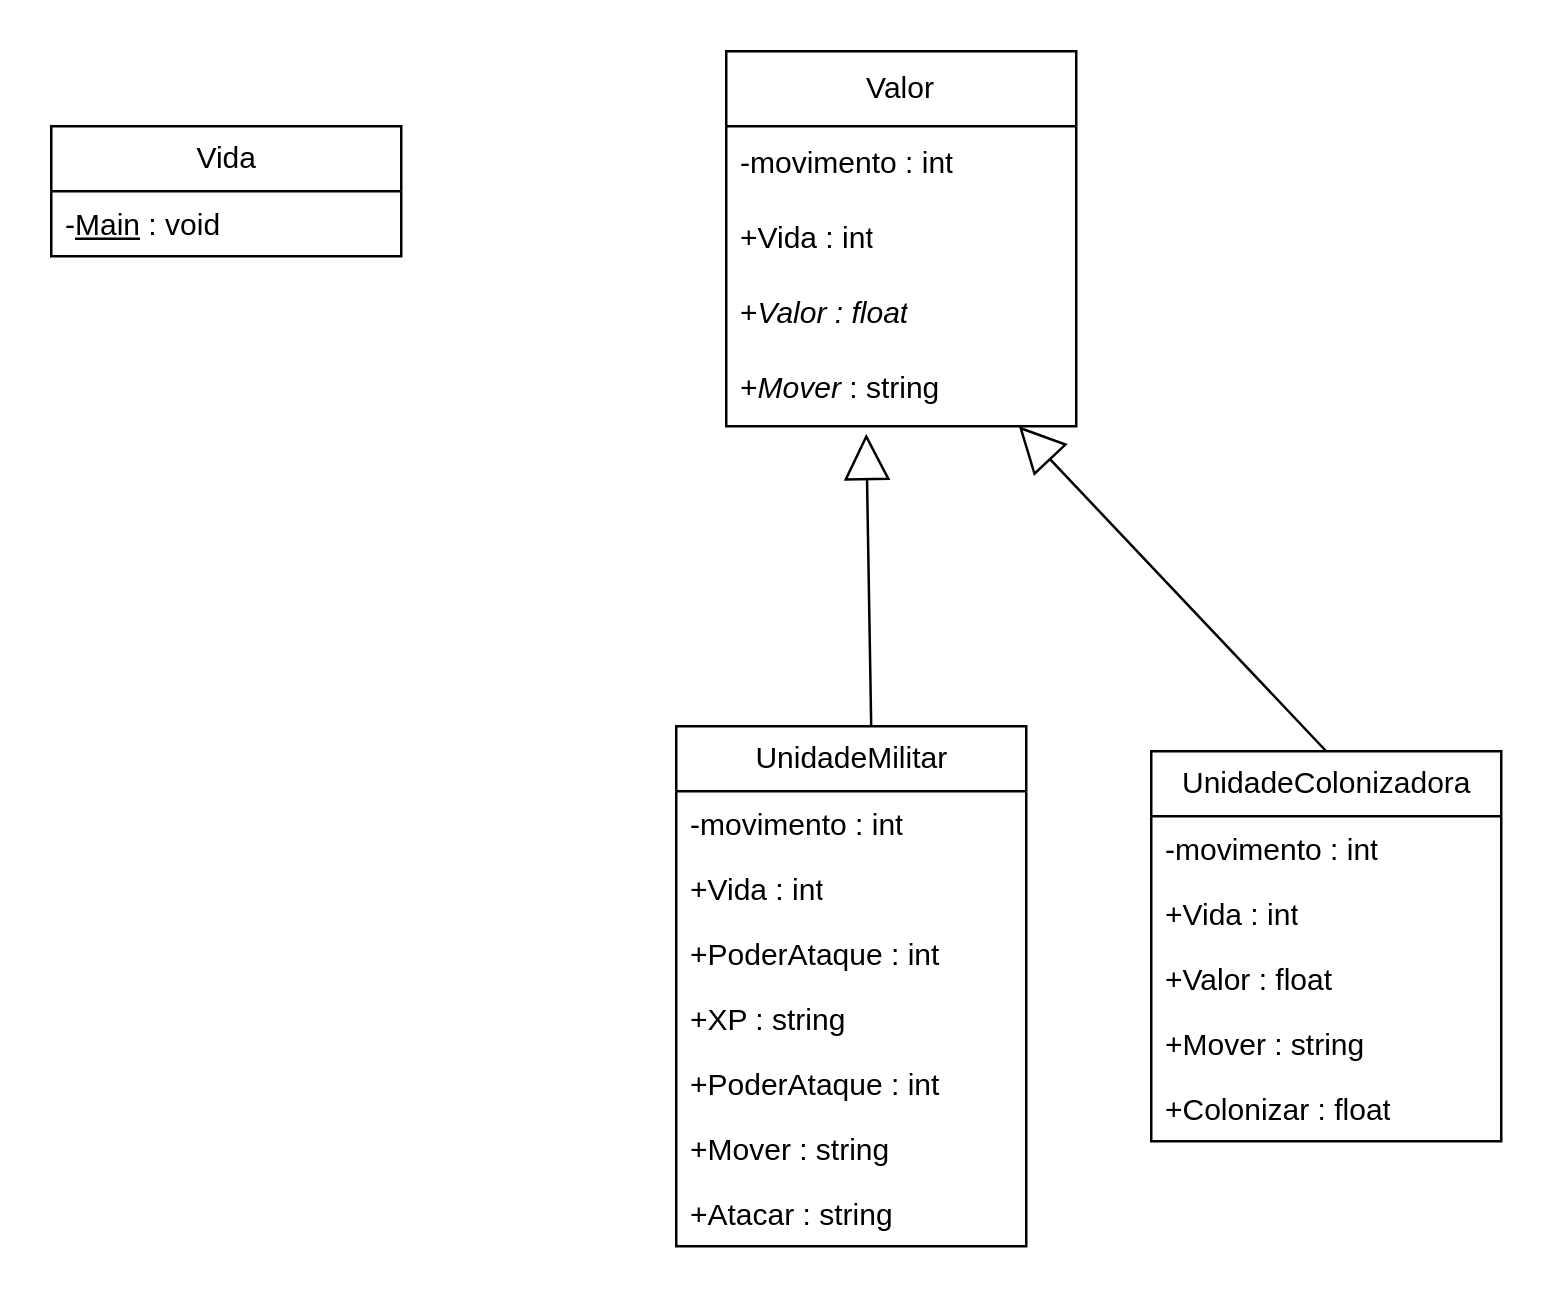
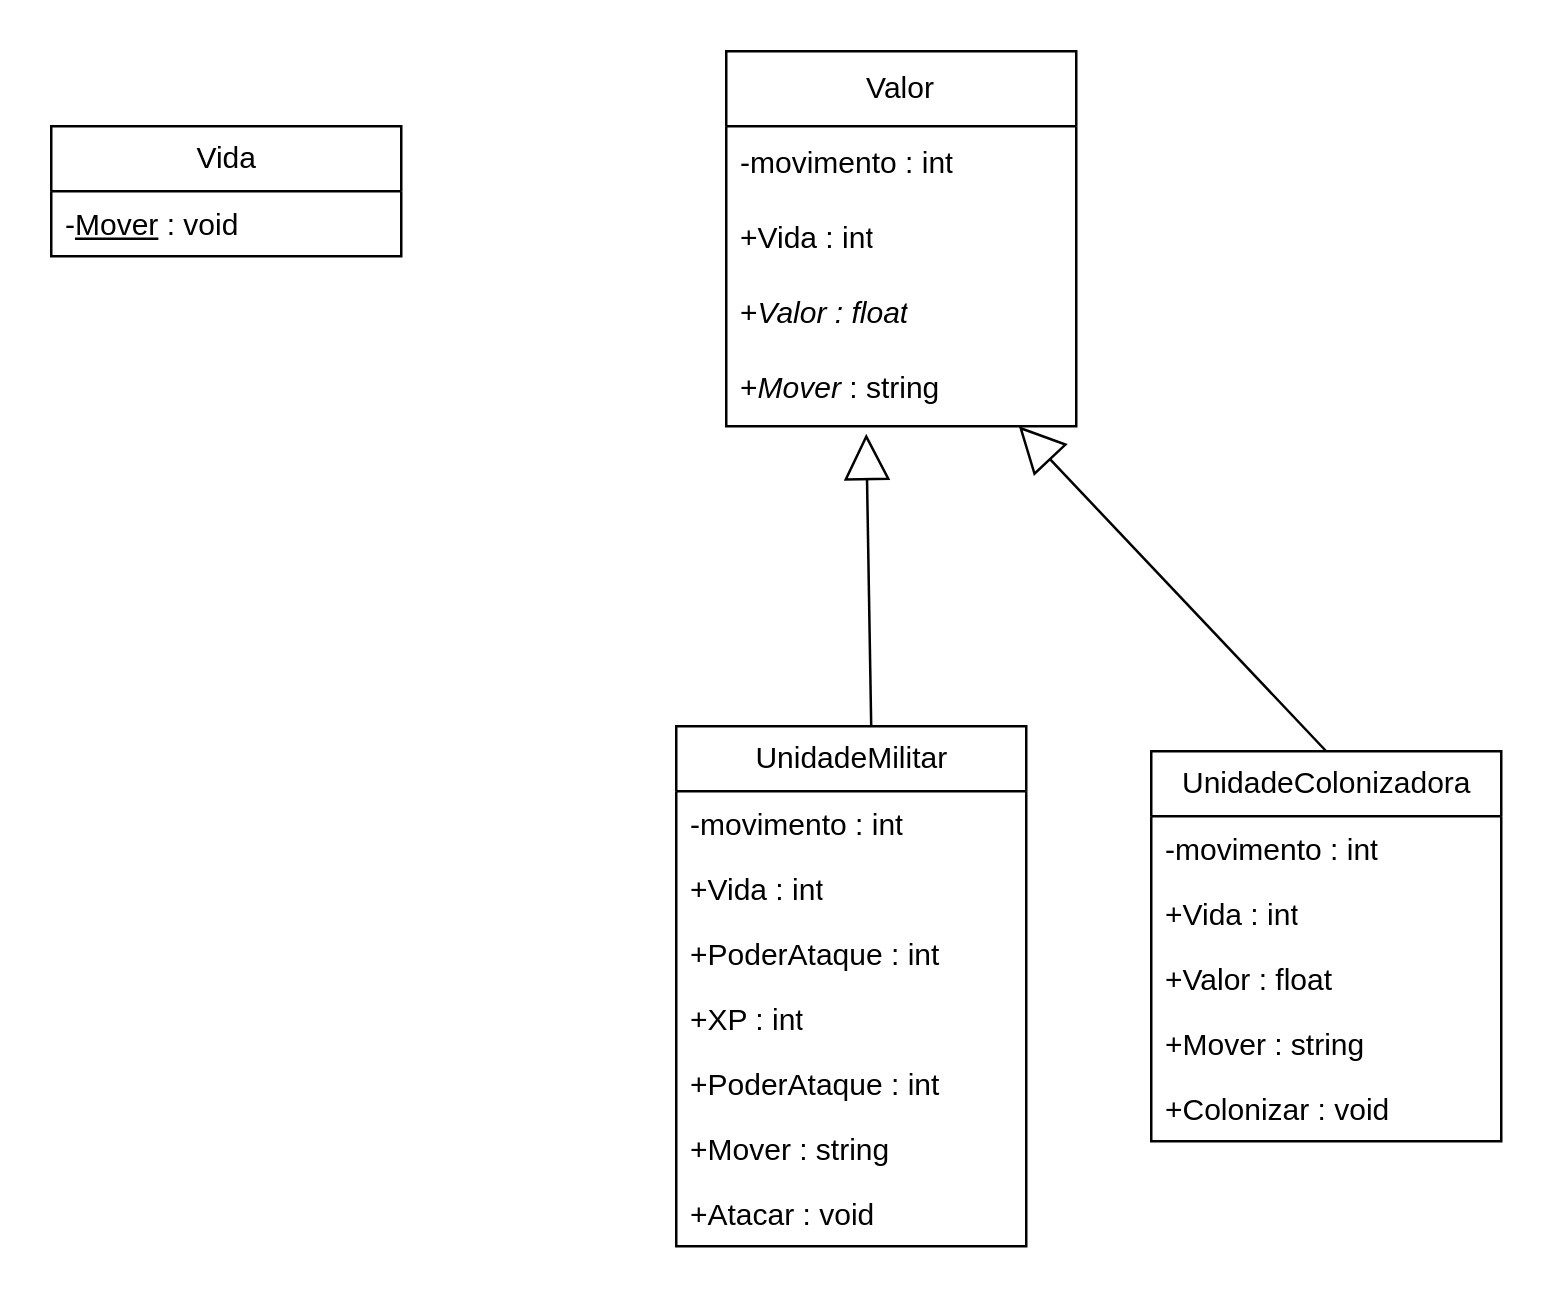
(148, 227) -> (160, 227)
(776, 1022) -> (751, 1022)
(1294, 1112) -> (1286, 1112)
(810, 1217) -> (793, 1217)
